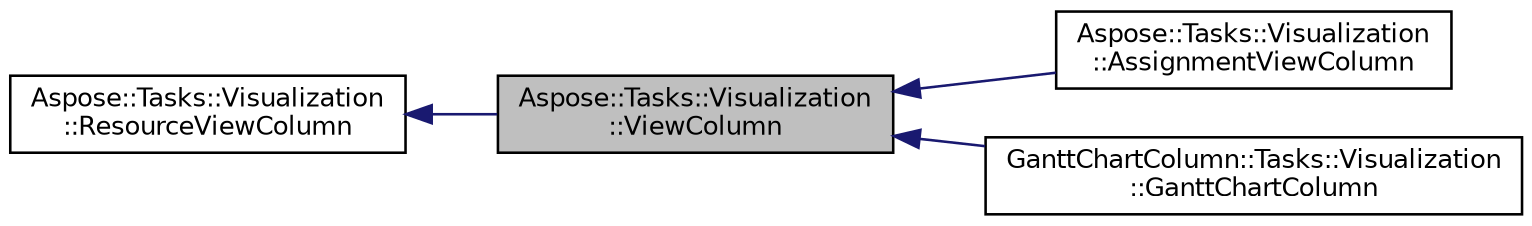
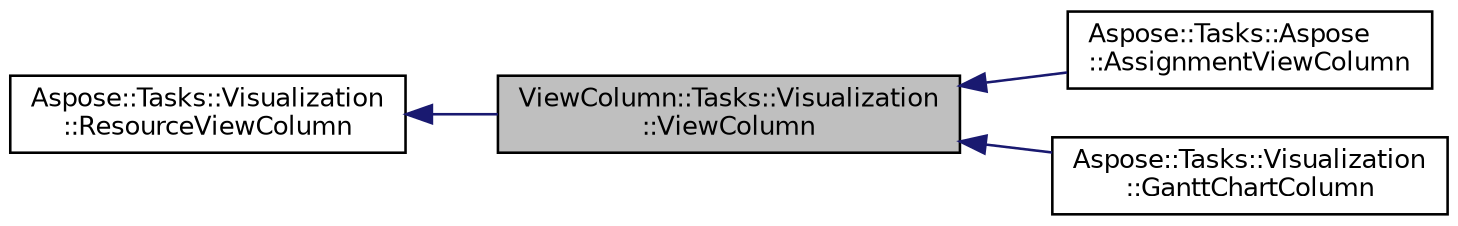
(1254, 50) -> (1250, 50)
(696, 114) -> (729, 114)
(1254, 176) -> (1250, 176)
